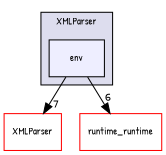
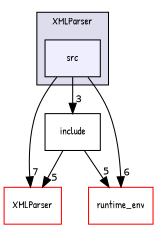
(77, 58) -> (73, 58)
none -> (73, 132)
(121, 132) -> (121, 206)
